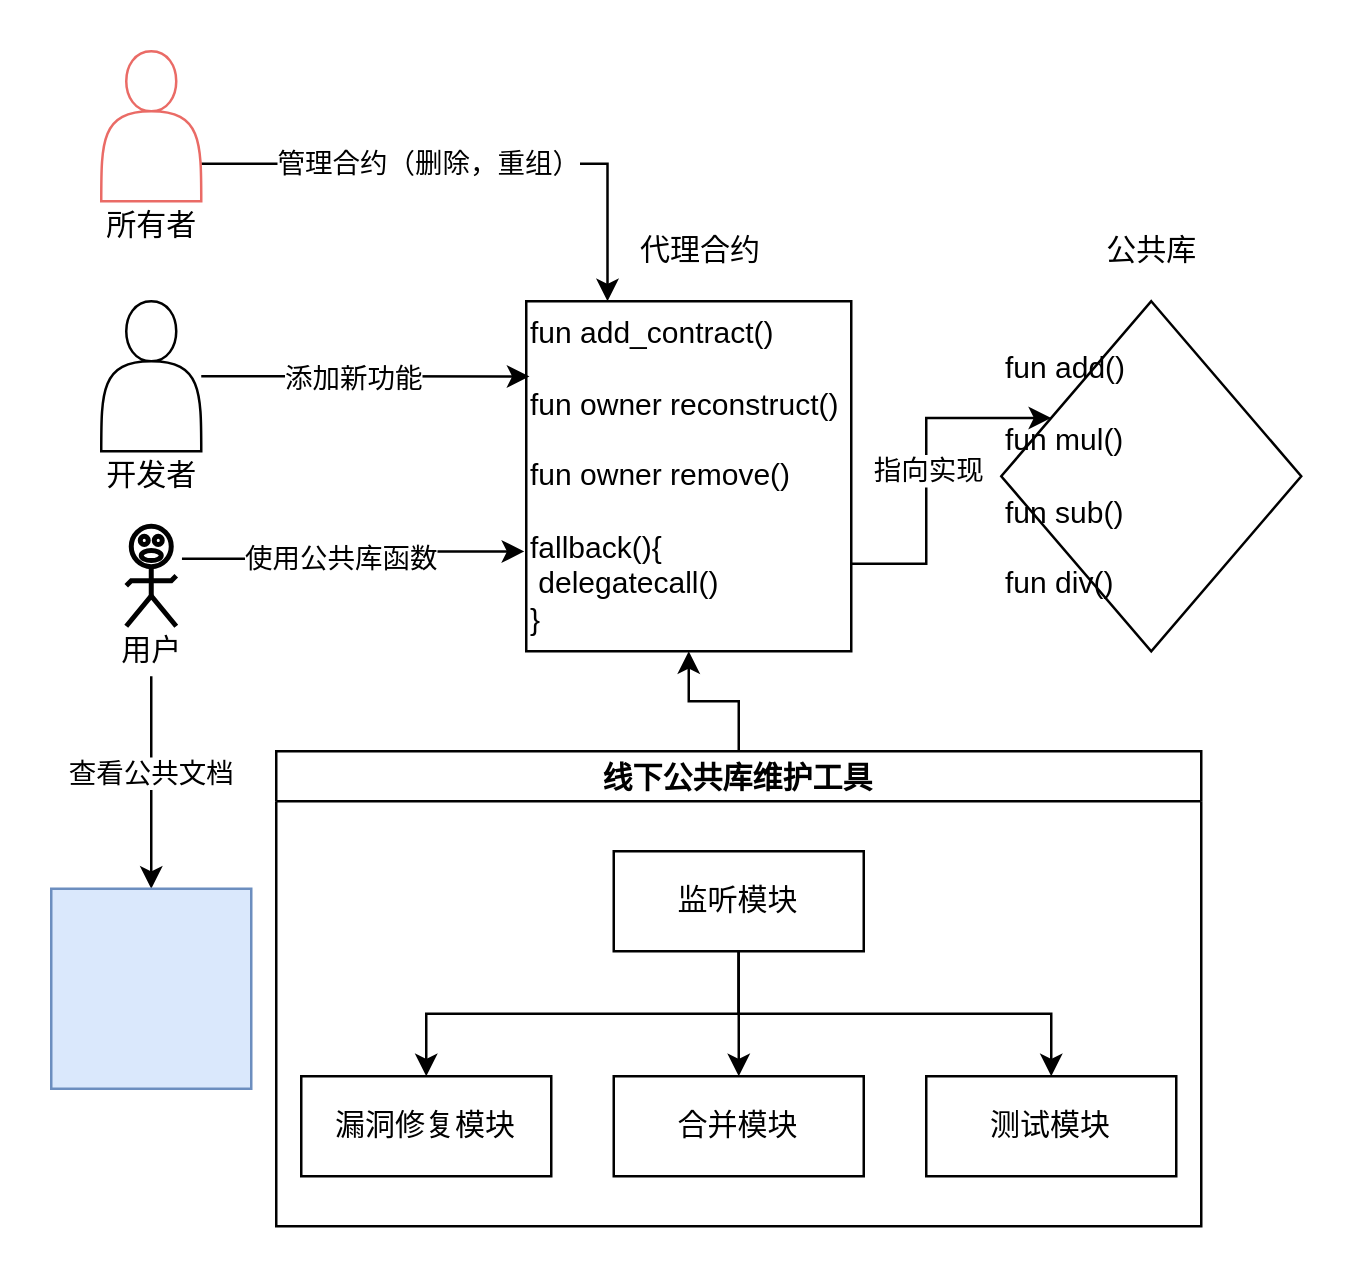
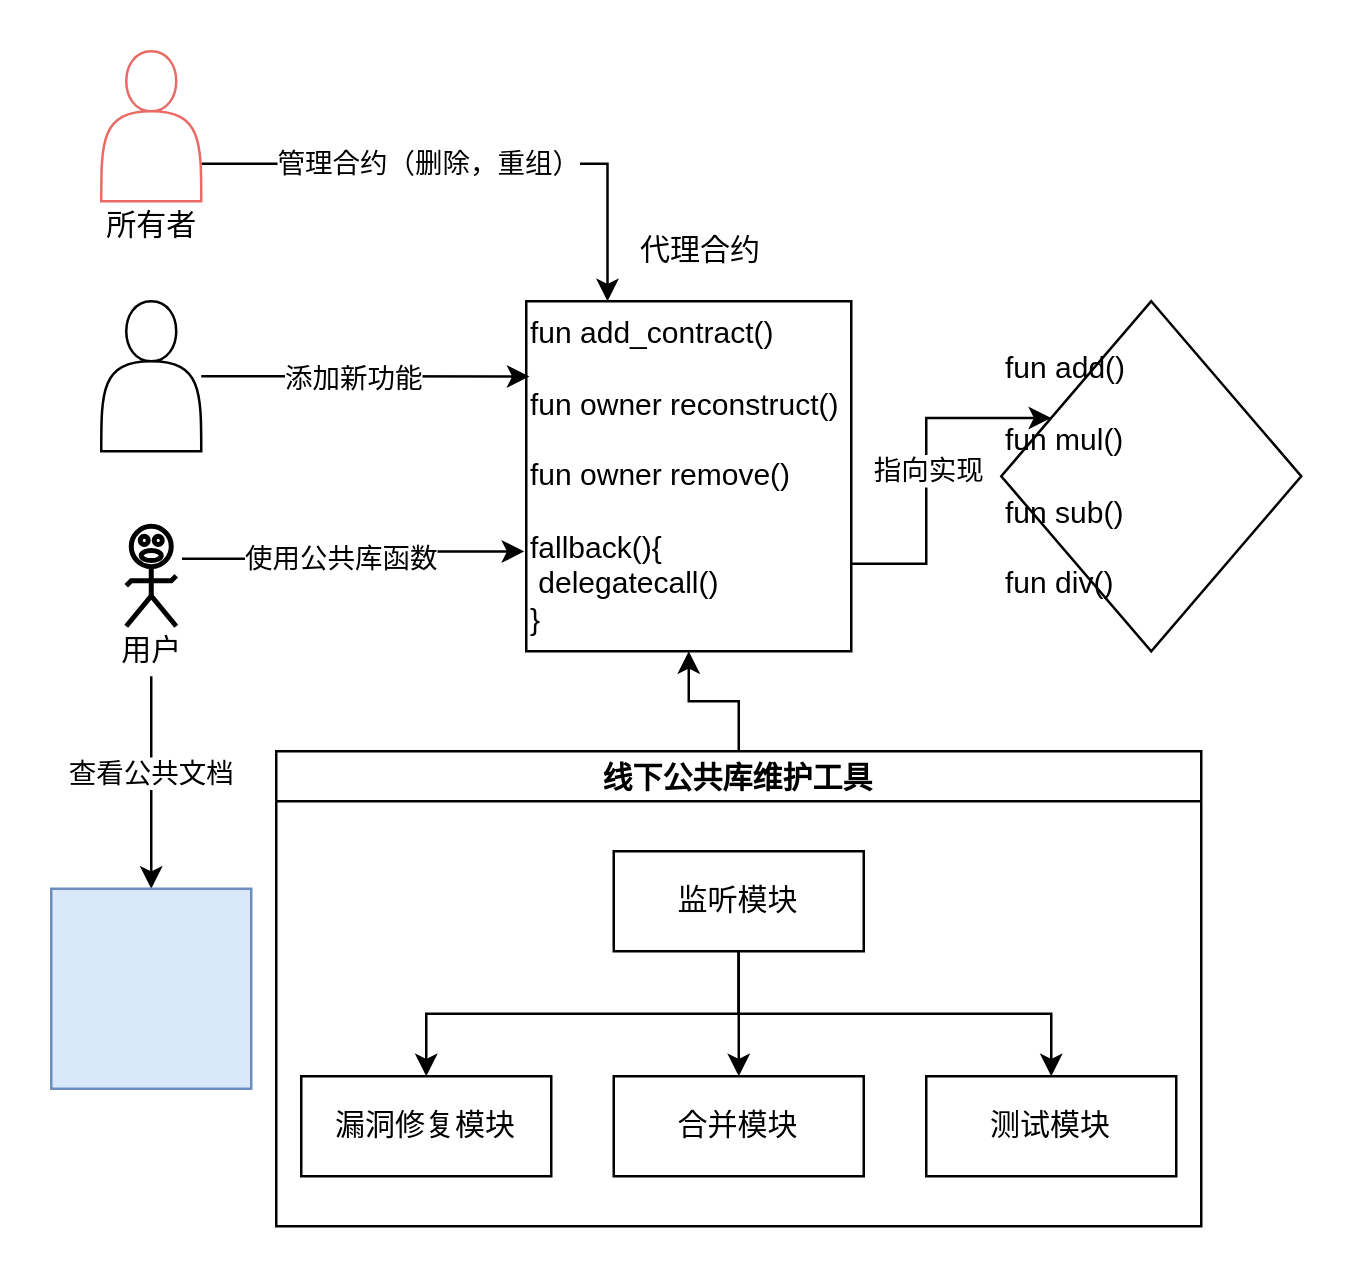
(1151, 251) -> none
(151, 476) -> none
